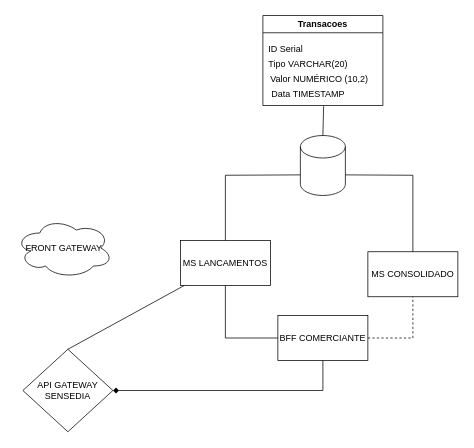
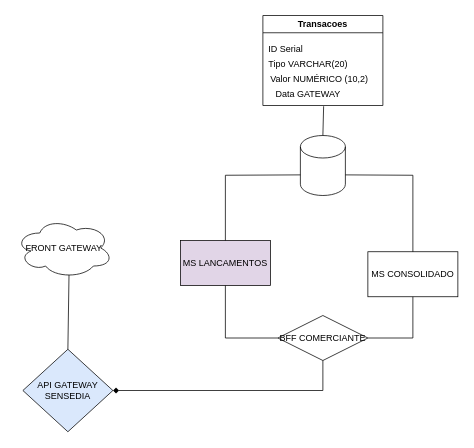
(308, 94) -> (308, 94)
(225, 263) -> (225, 263)
(126, 317) -> (68, 312)
(323, 338) -> (323, 338)
(411, 338) -> (411, 338)
(68, 390) -> (68, 390)
